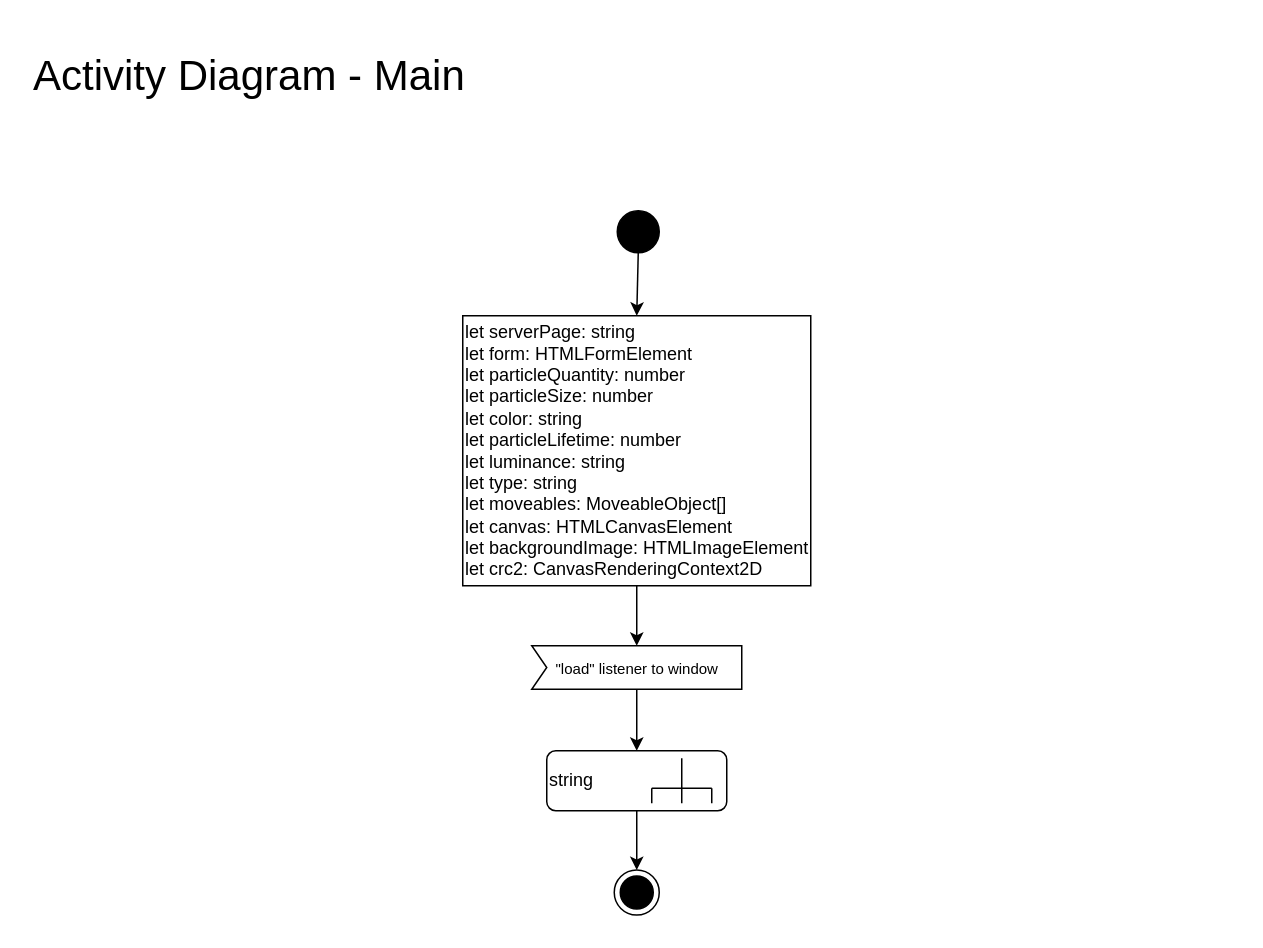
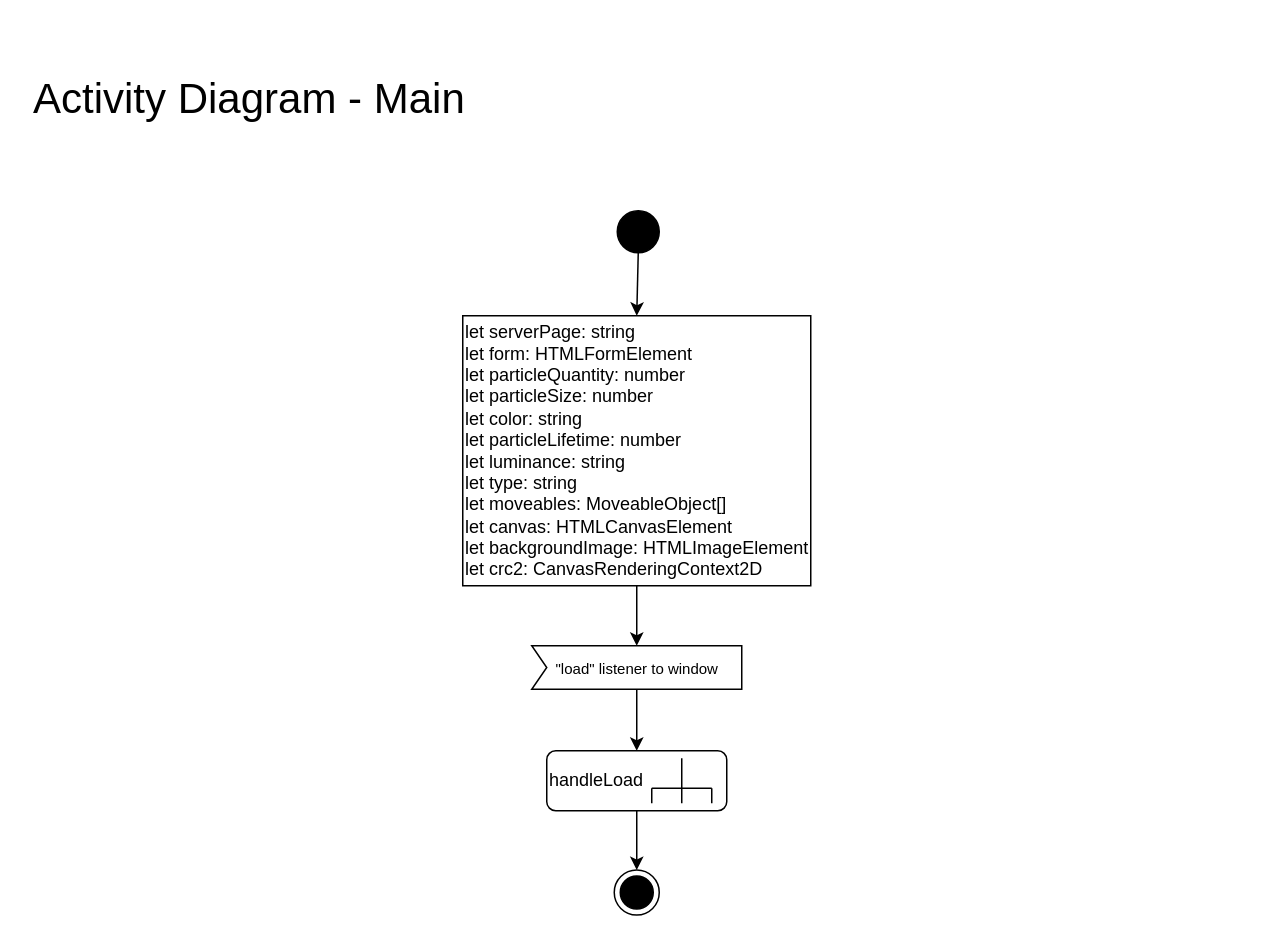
(631, 76) -> (631, 98)
(578, 781) -> (598, 781)
